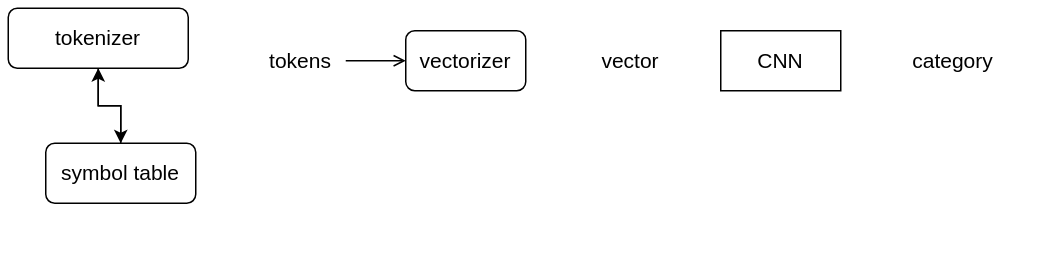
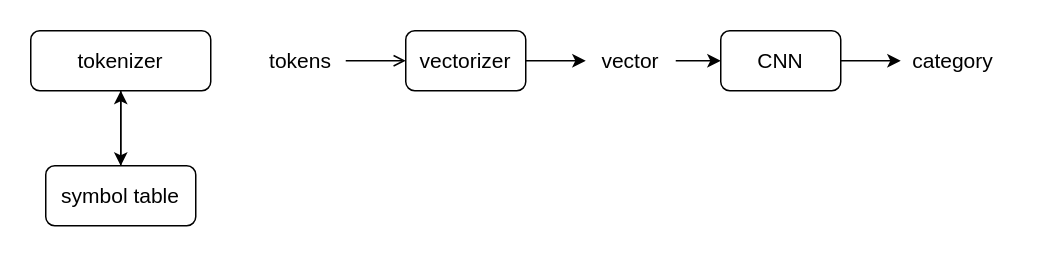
(98, 38) -> (121, 61)
none -> (551, 61)
none -> (704, 61)
(781, 61) -> (781, 61)
none -> (866, 61)
(121, 173) -> (121, 196)
